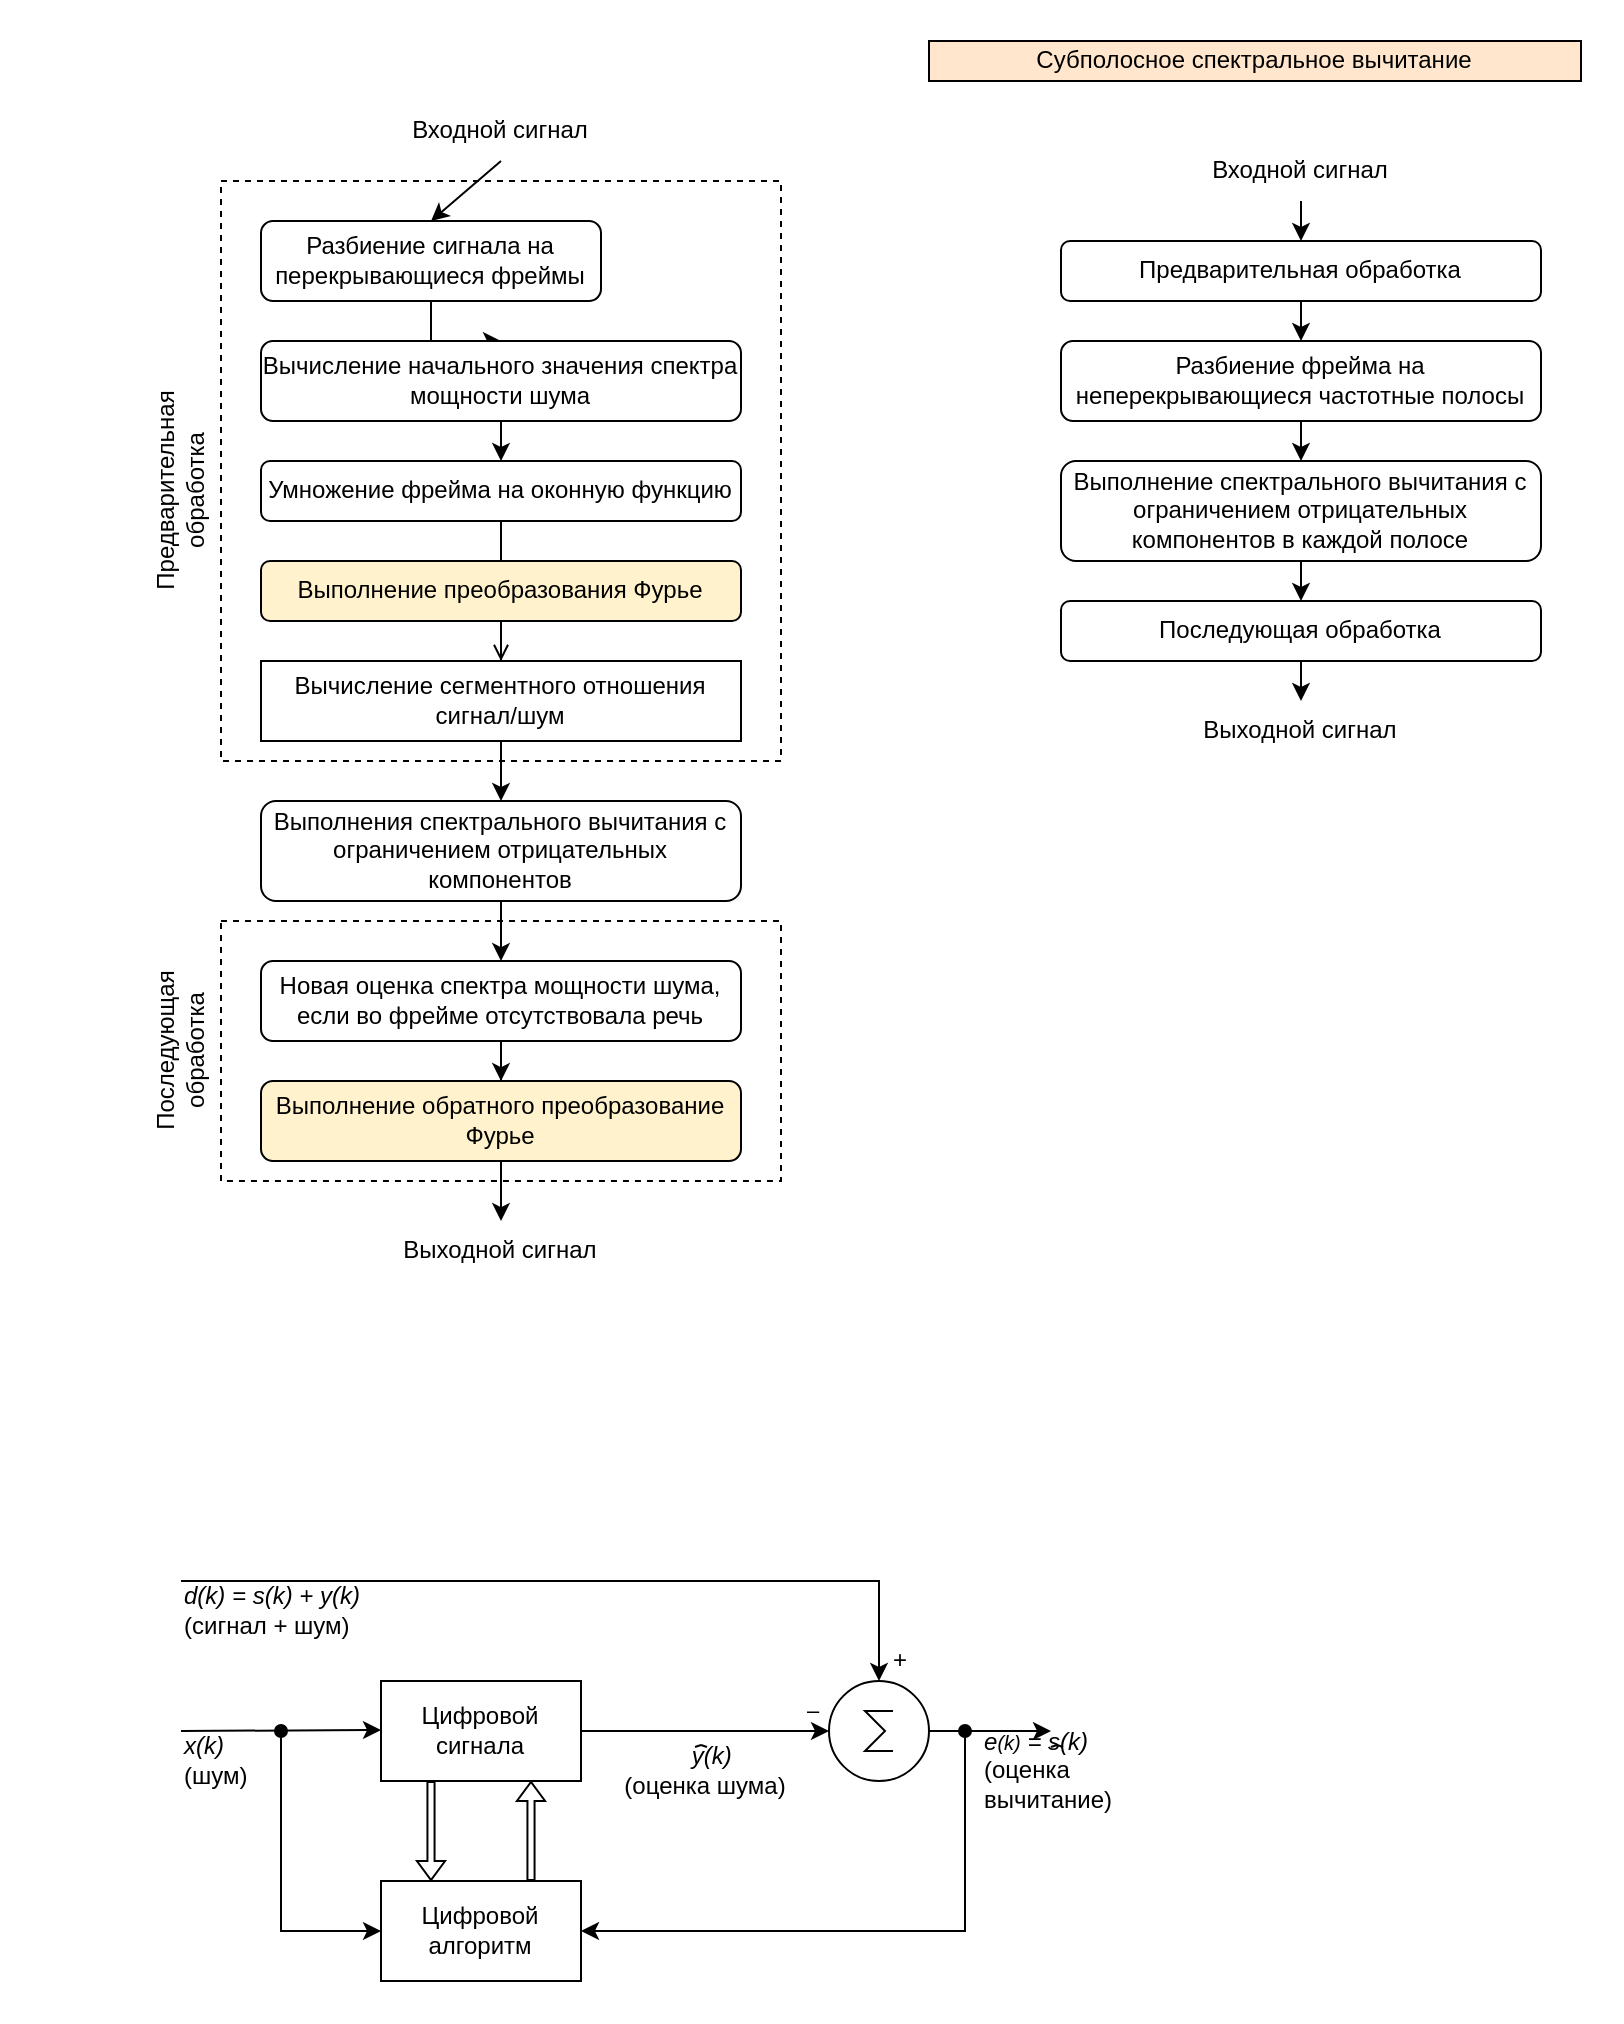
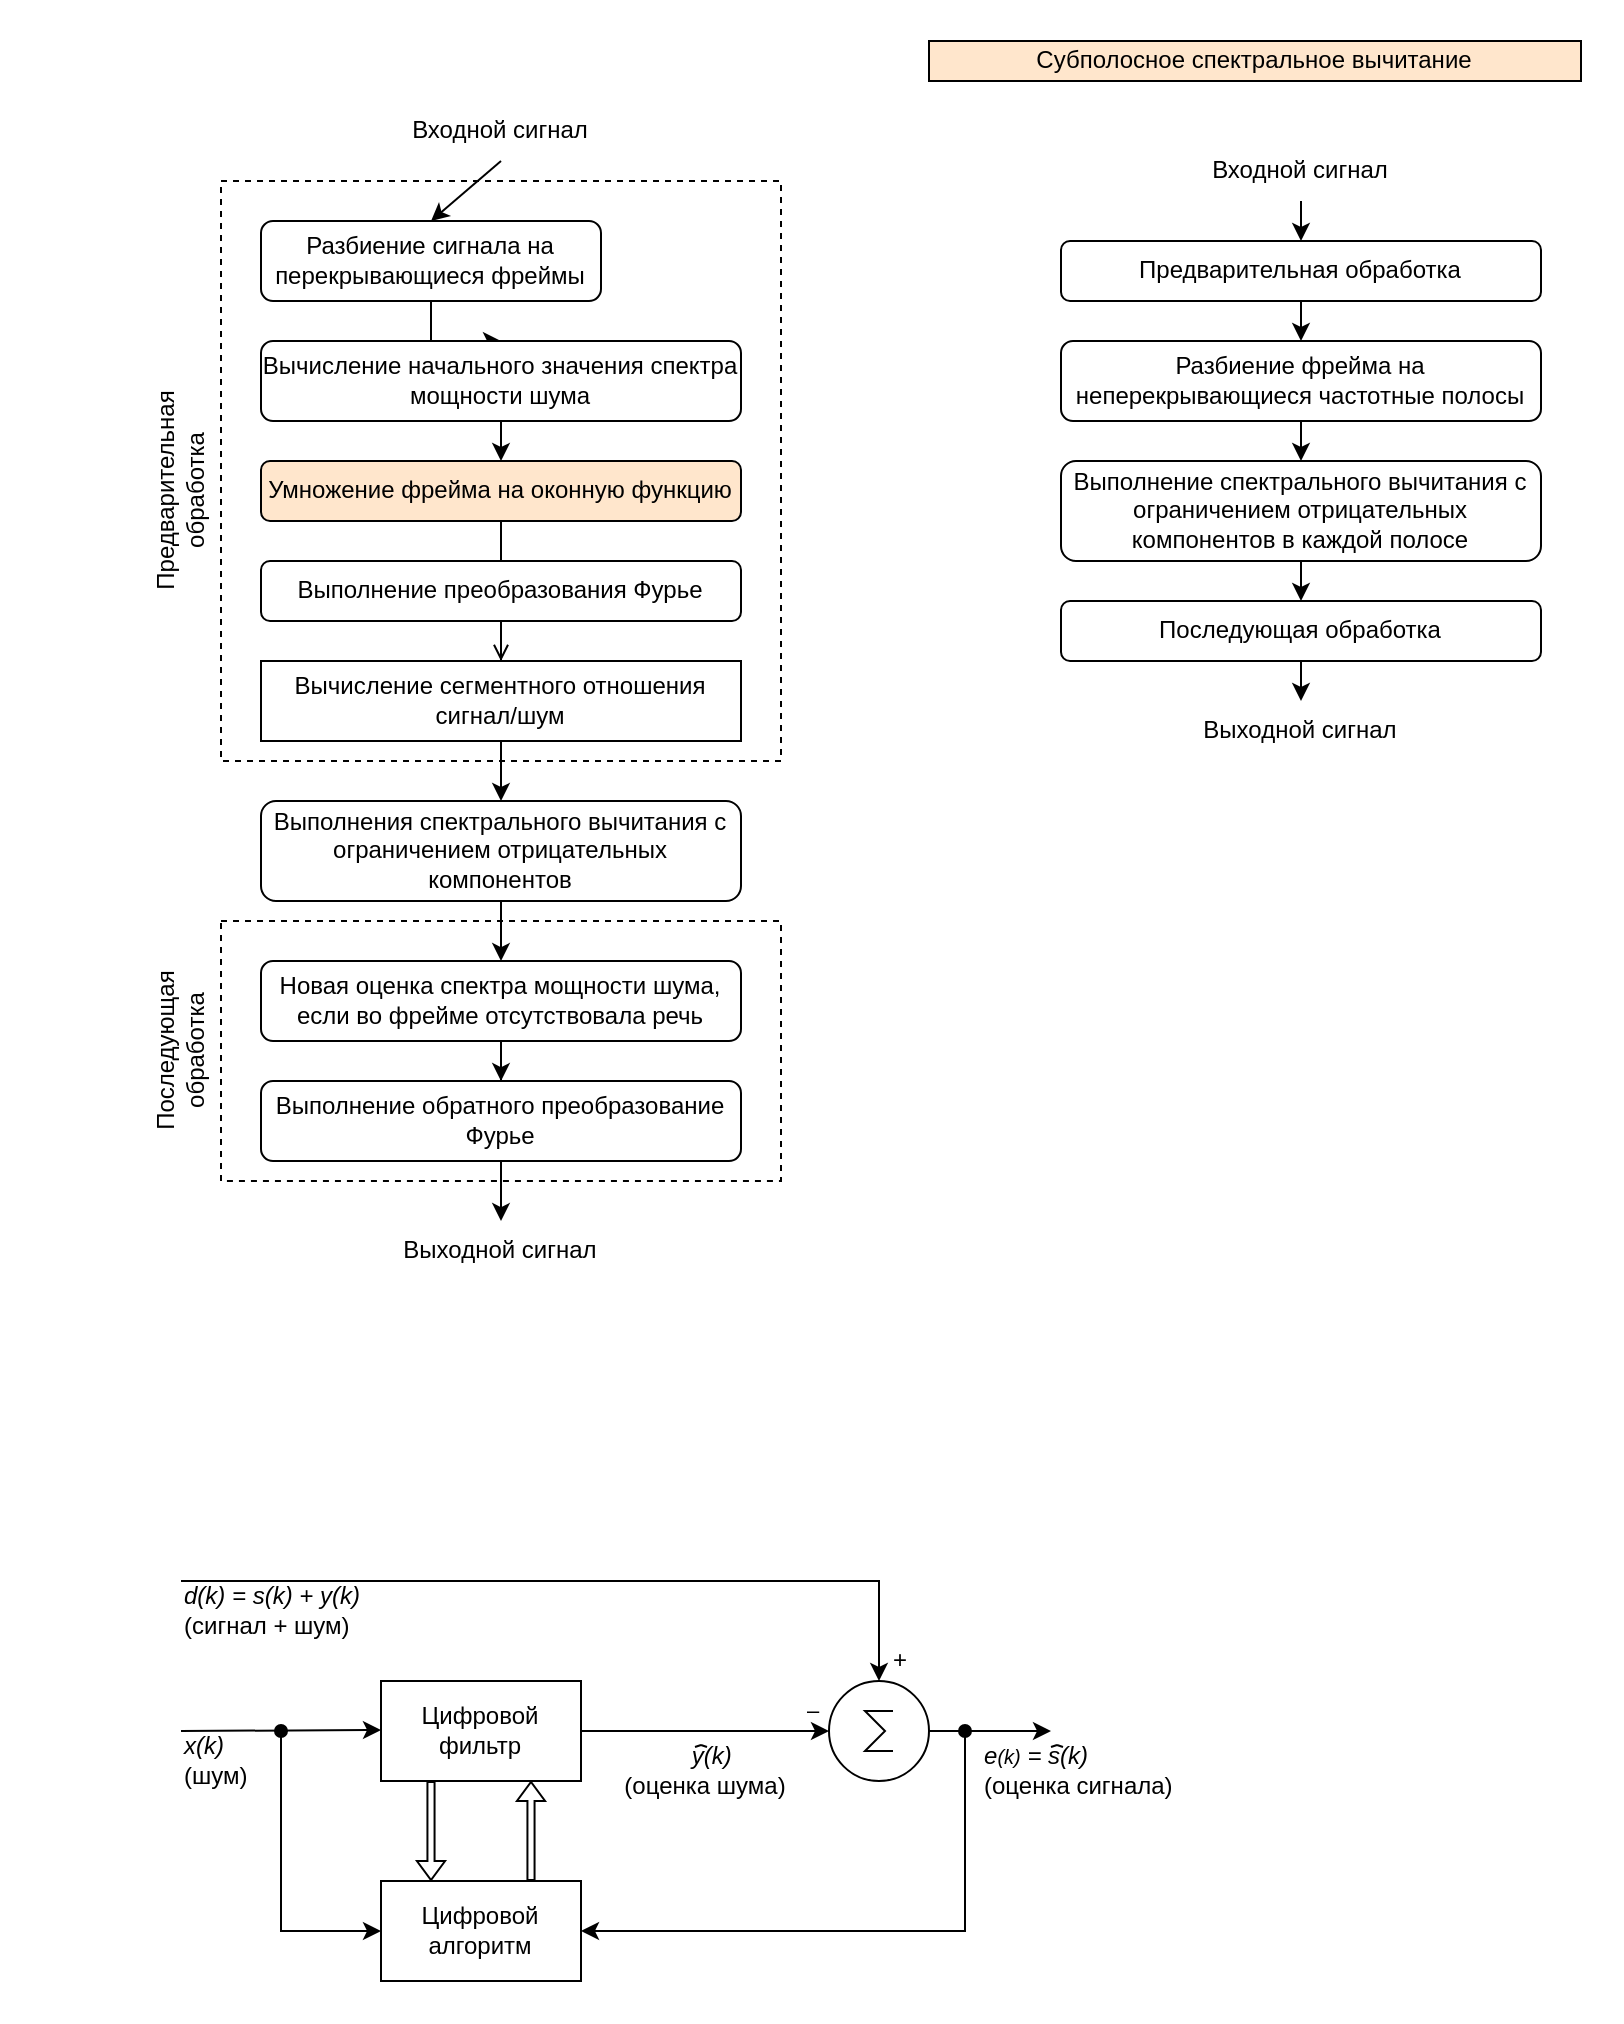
(501, 491) -> (501, 491)
(501, 591) -> (501, 591)
(501, 1121) -> (501, 1121)
(481, 1731) -> (481, 1731)
(1081, 1771) -> (1081, 1771)
